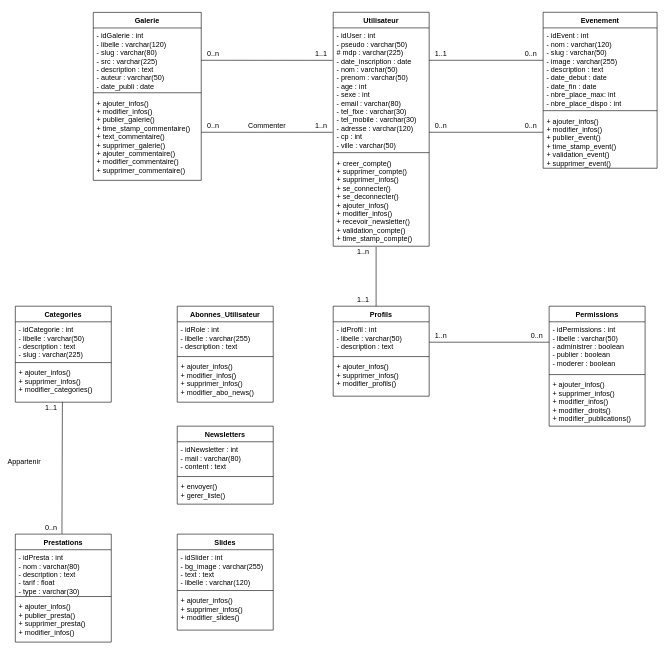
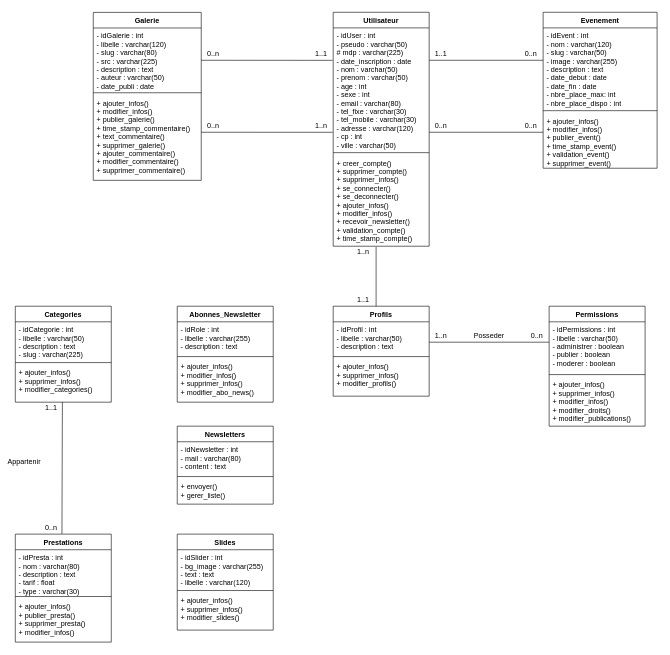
(267, 126) -> none
(225, 314) -> (225, 314)
none -> (489, 336)
